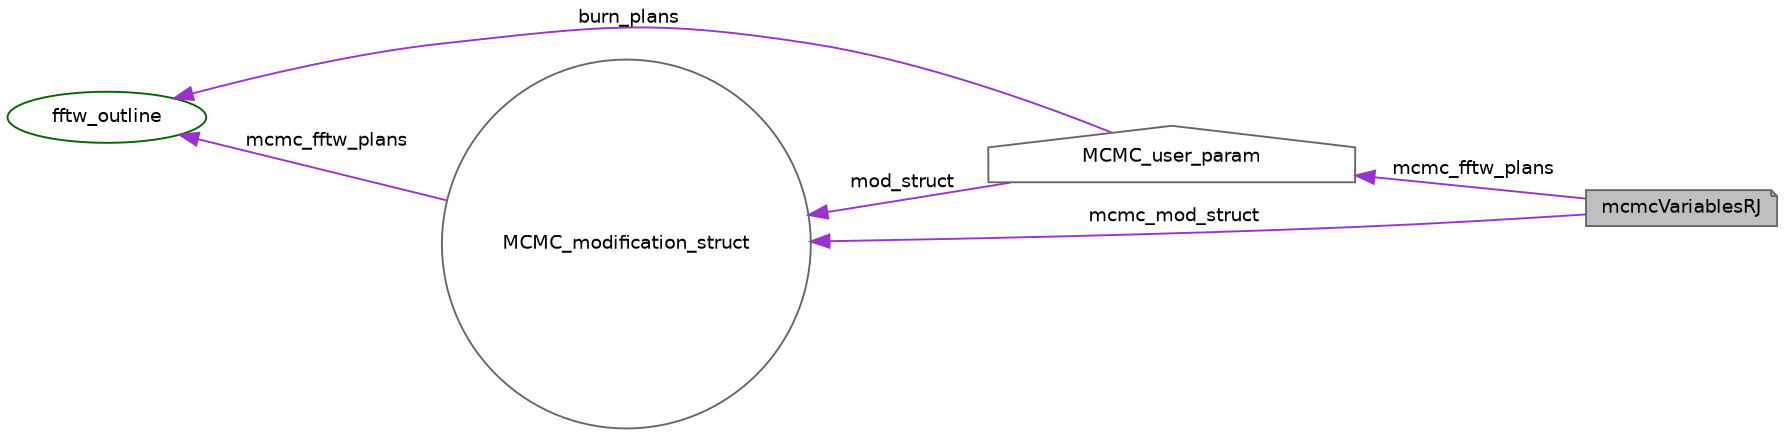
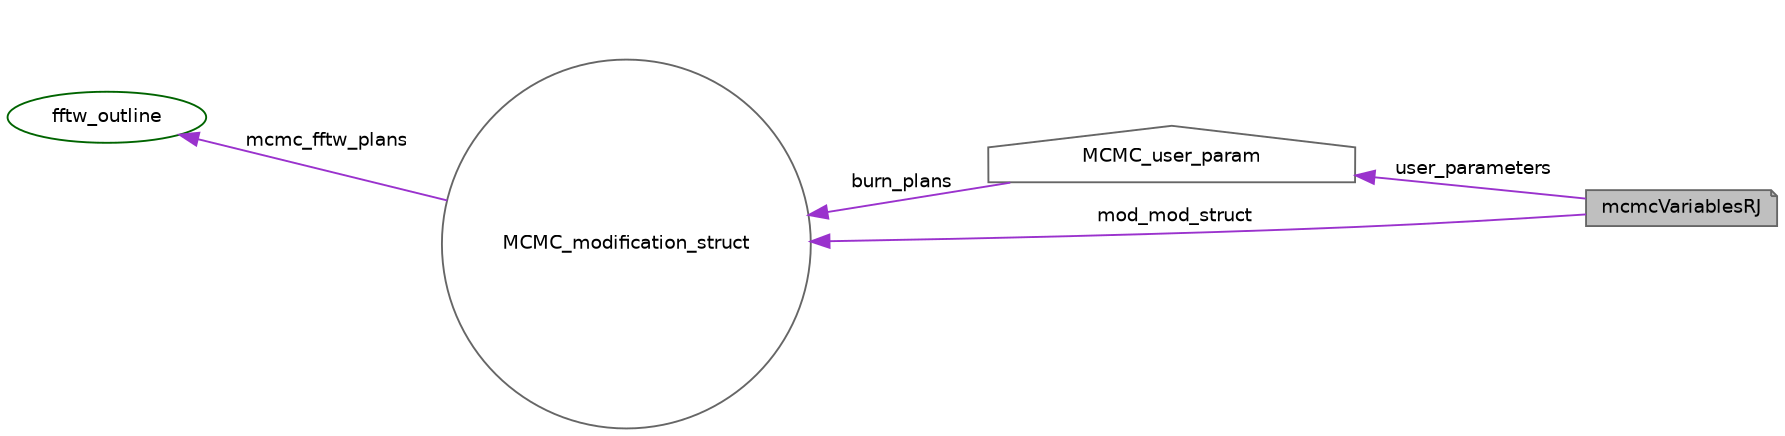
(656, 28) -> none
(1471, 169) -> (1471, 169)
(899, 183) -> (899, 183)
(1172, 217) -> (1172, 217)
